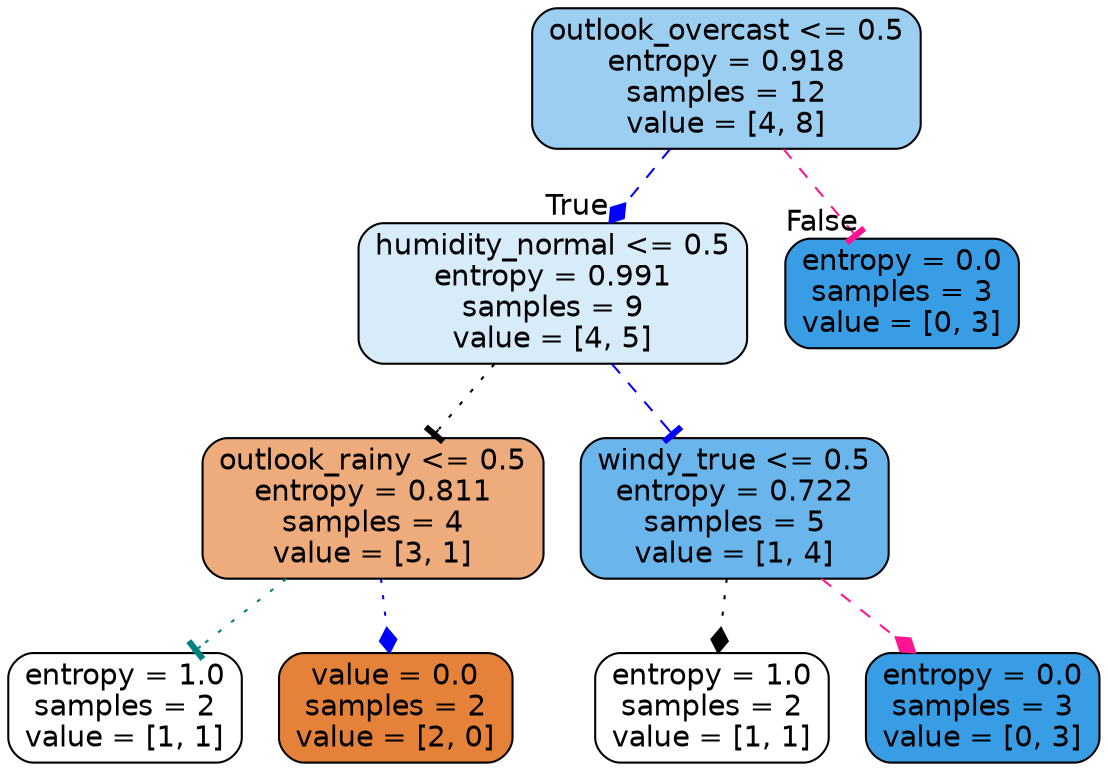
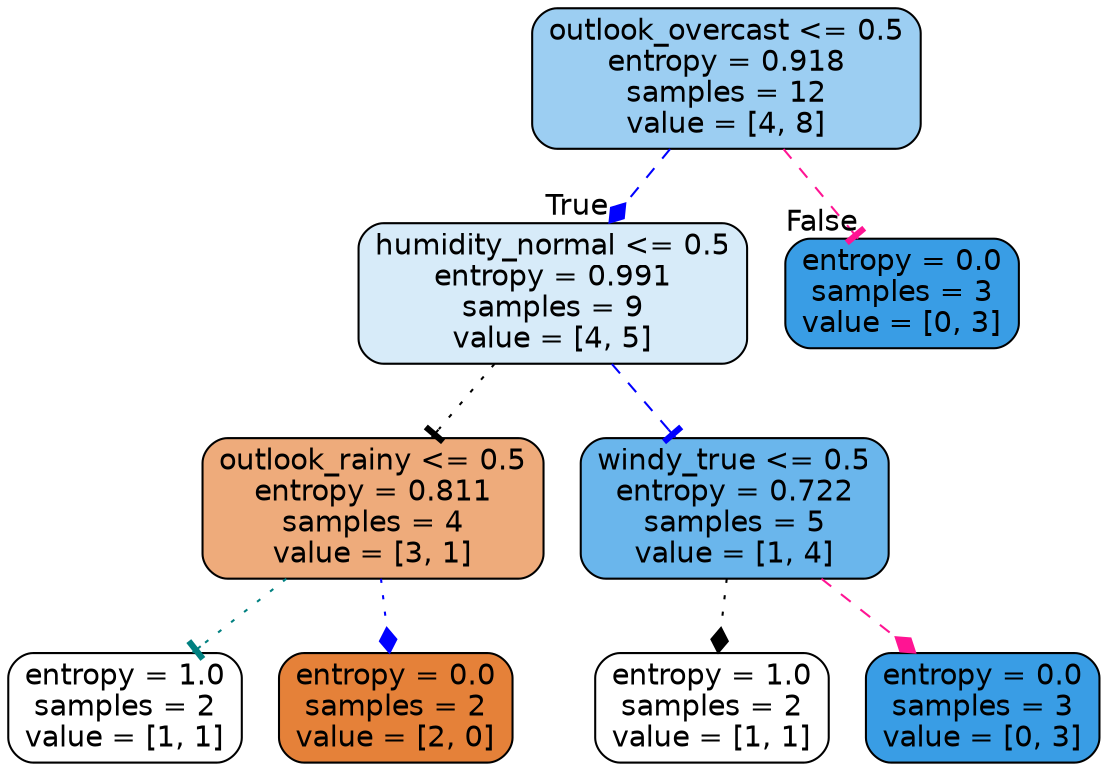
(396, 708) -> (396, 708)
